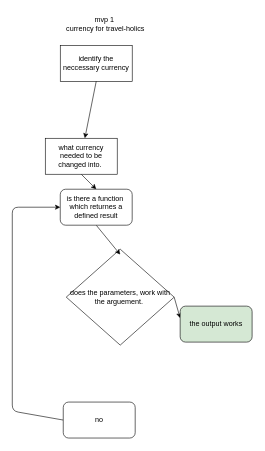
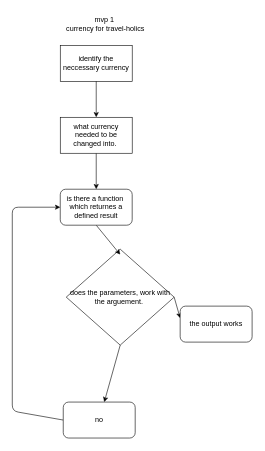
(81, 156) -> (96, 135)
(216, 324) -> (216, 324)
none -> (113, 371)
